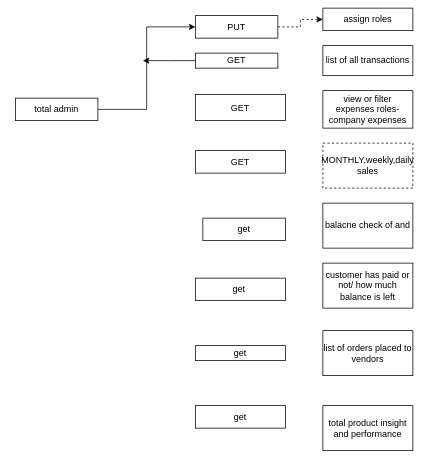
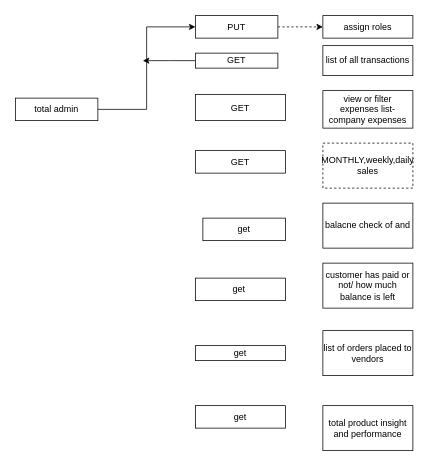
(368, 19) -> (368, 27)
(368, 109) -> (368, 109)
